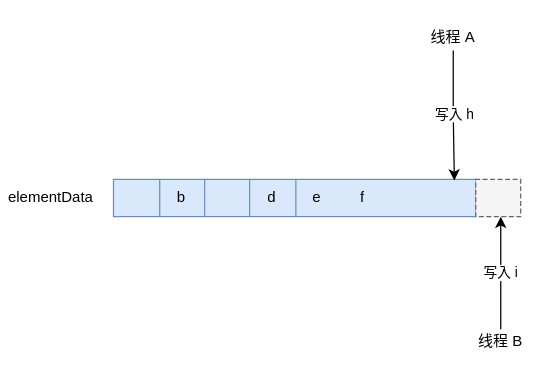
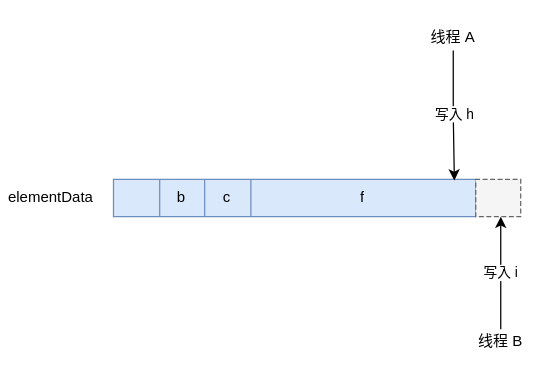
none -> (227, 198)
(272, 198) -> none
(317, 198) -> none
